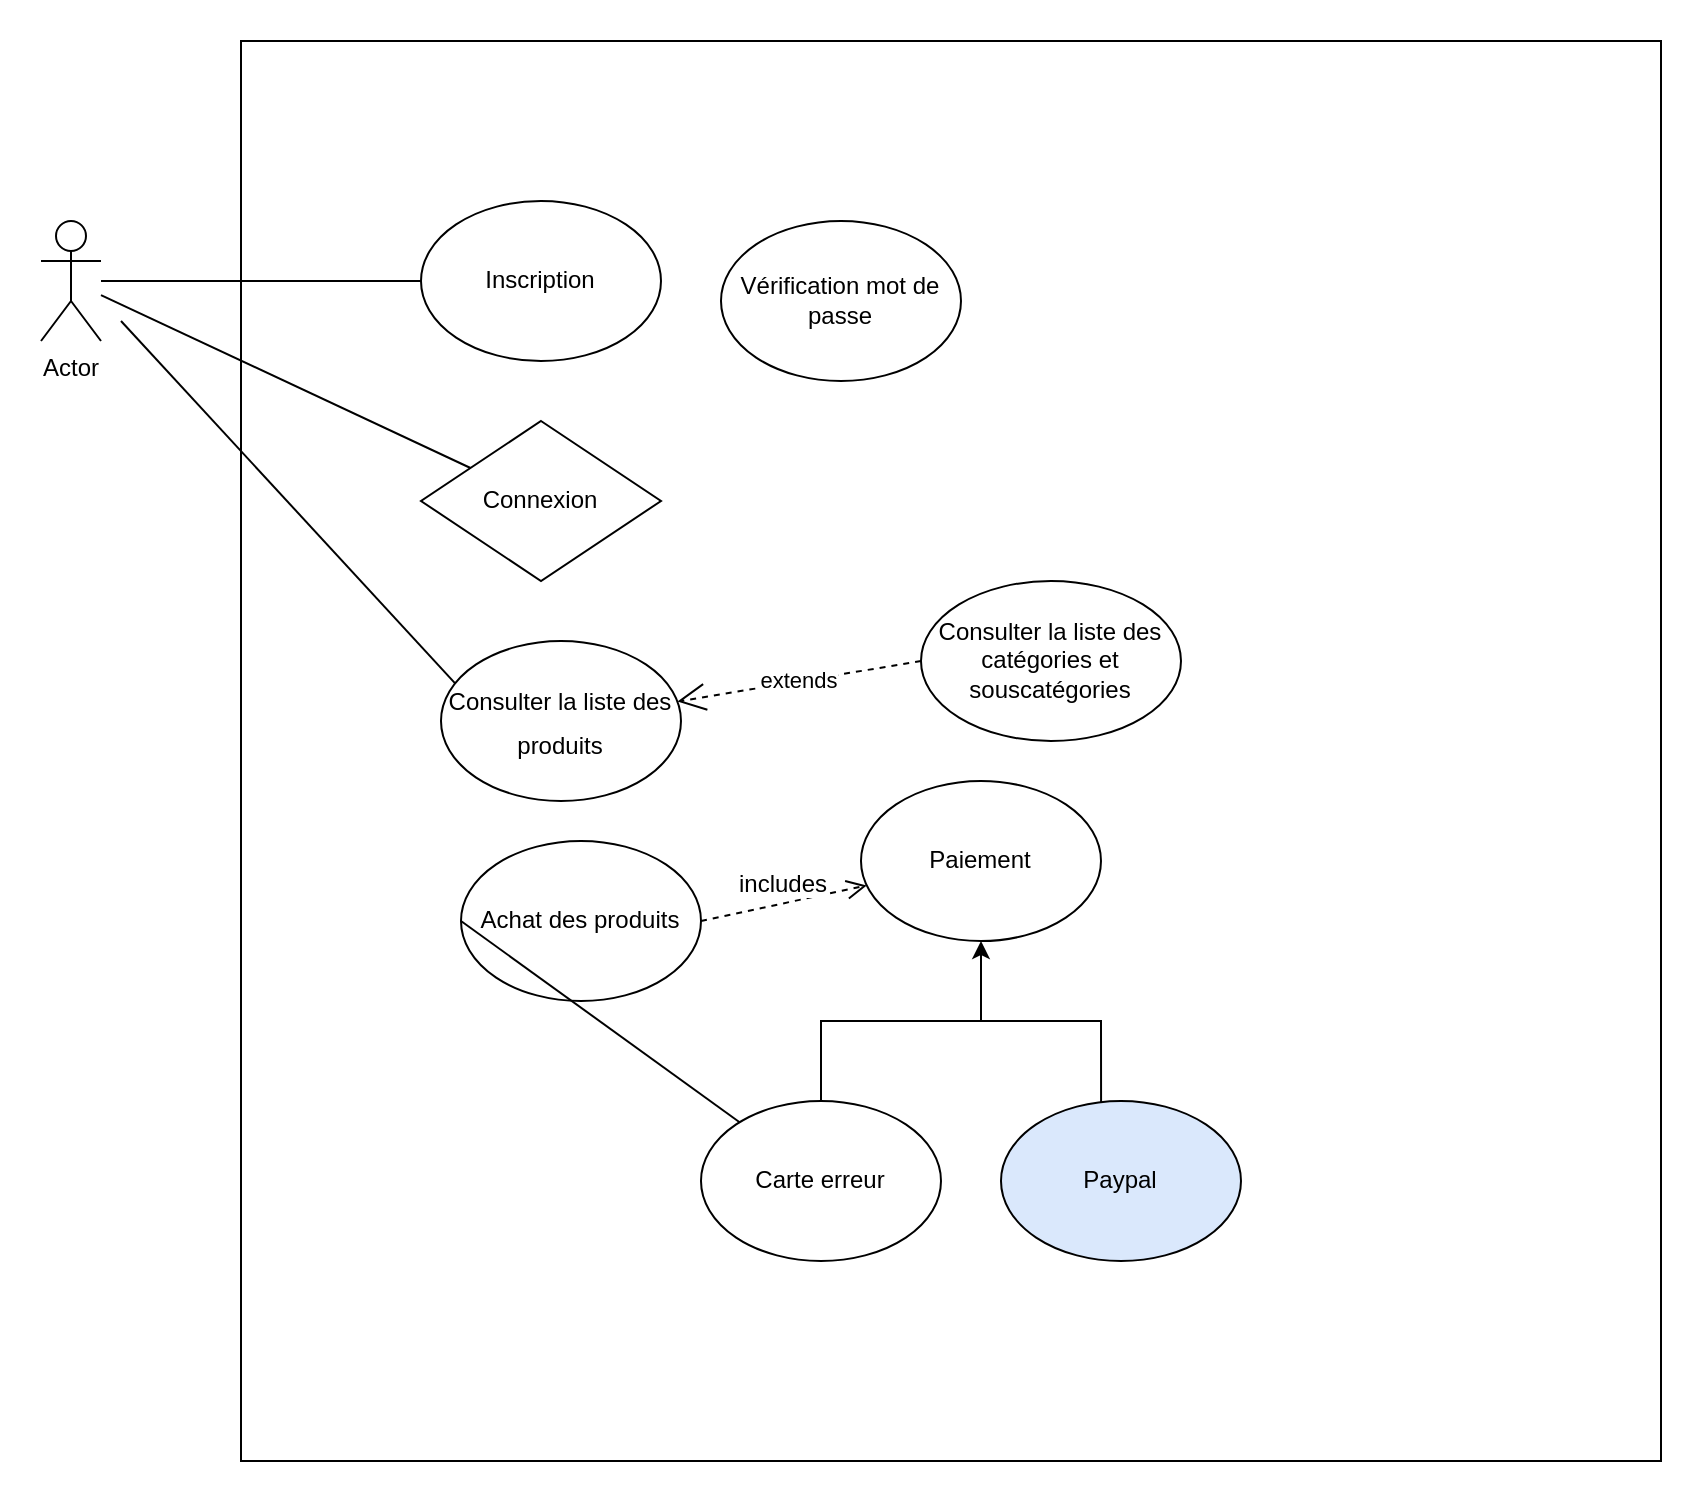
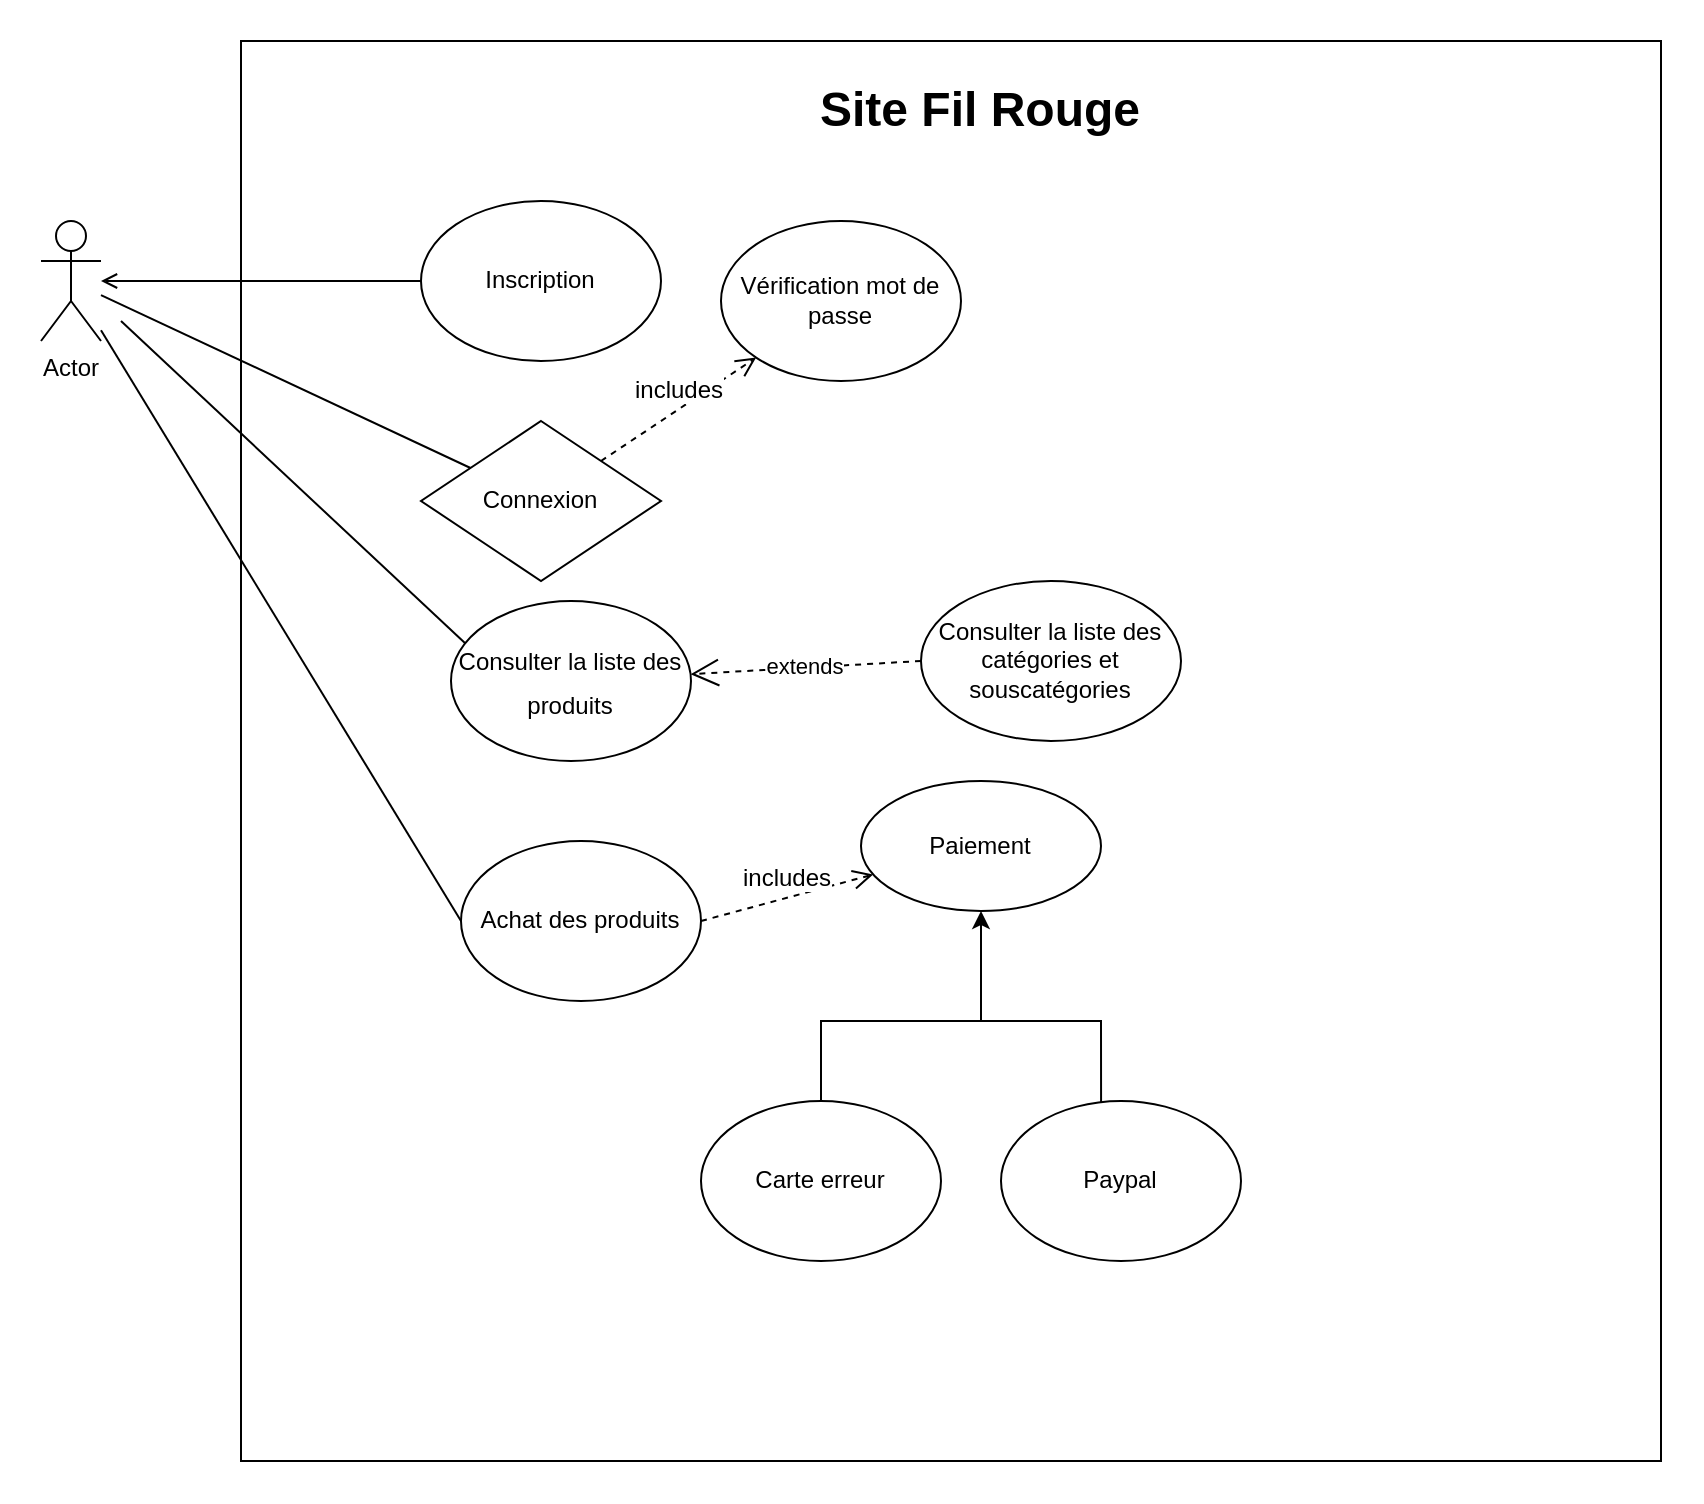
none -> (981, 111)
(107, 281) -> (109, 281)
none -> (644, 433)
(561, 721) -> (571, 681)
(981, 861) -> (981, 846)
(600, 1021) -> (281, 626)
(1121, 1181) -> (1121, 1181)
